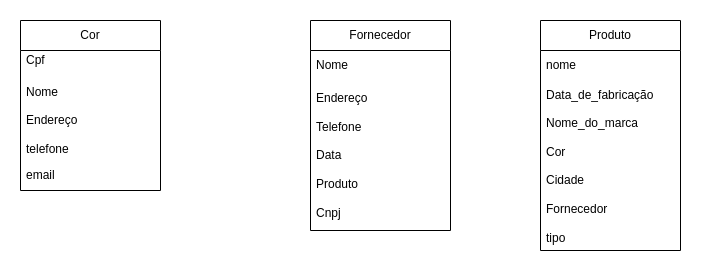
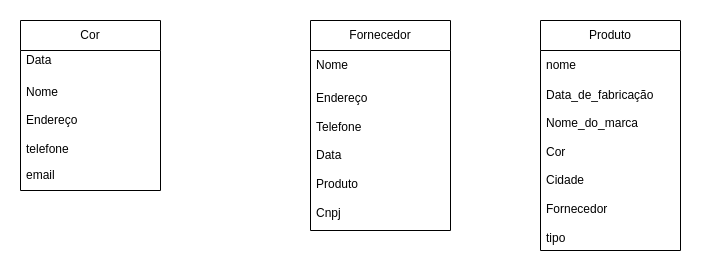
(40, 66) -> (40, 66)
